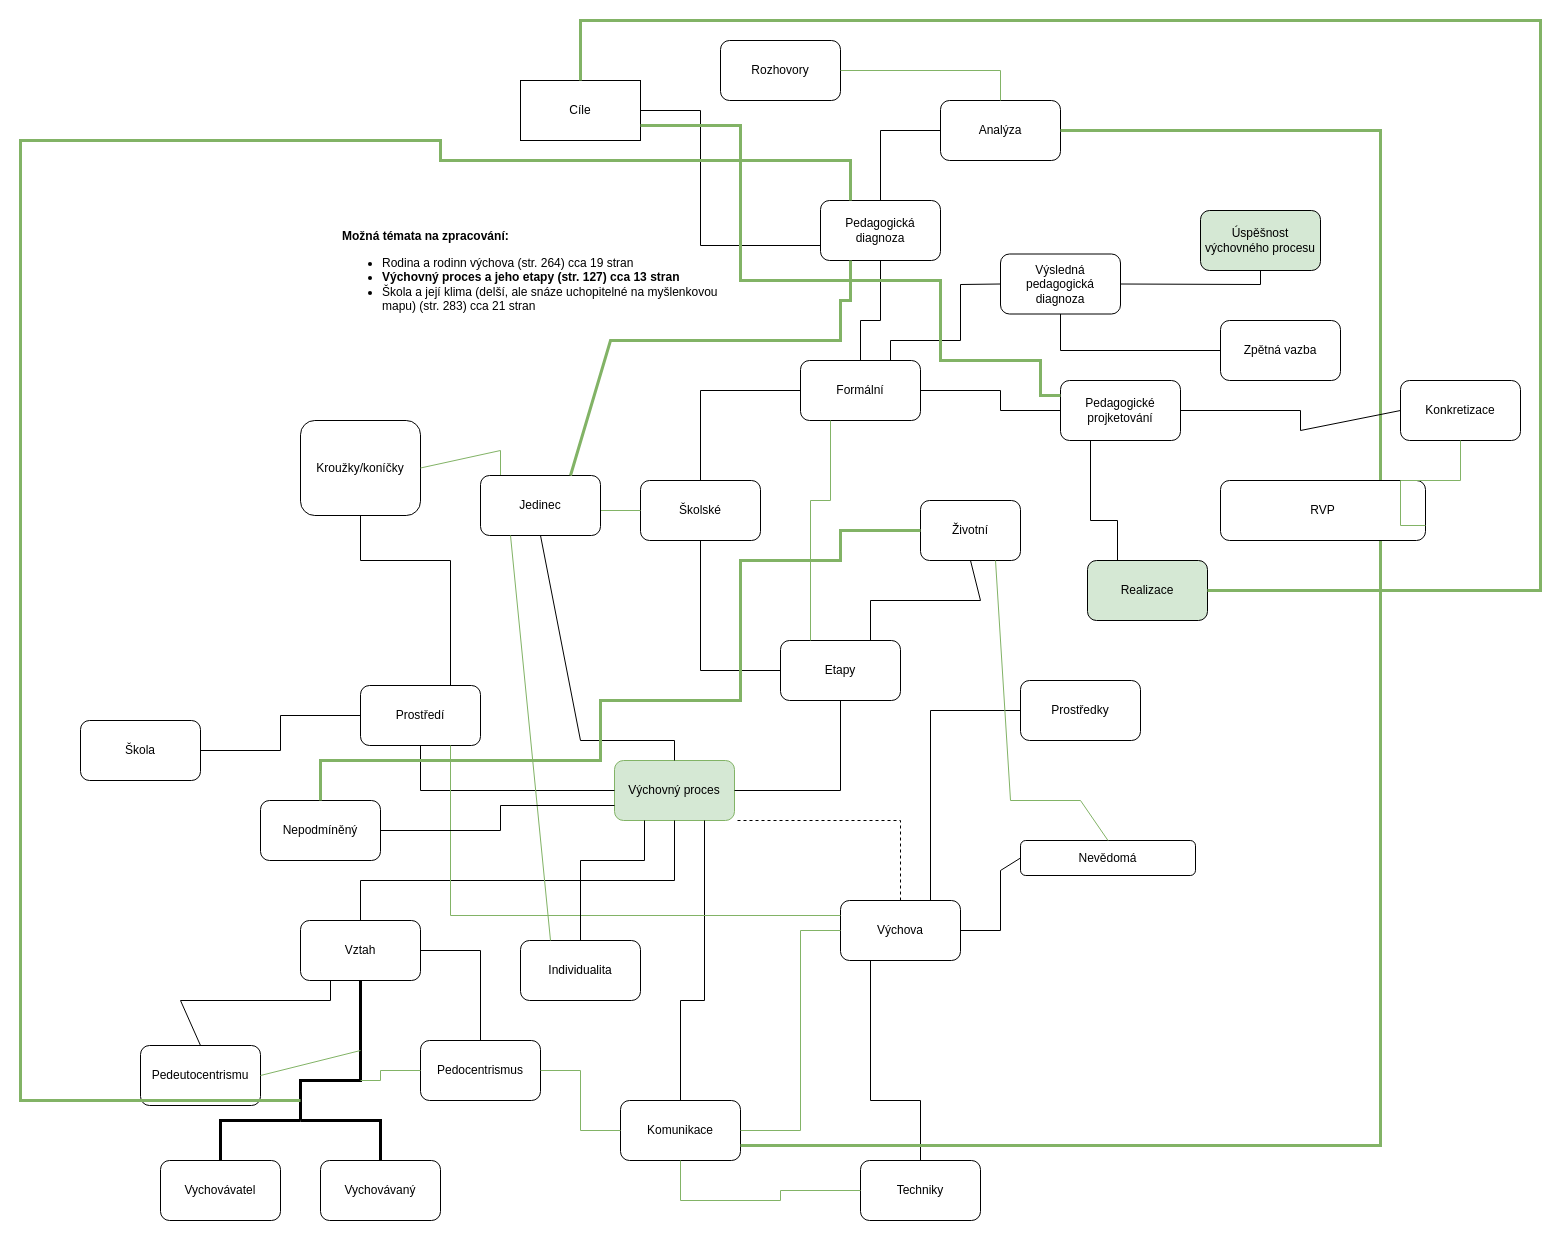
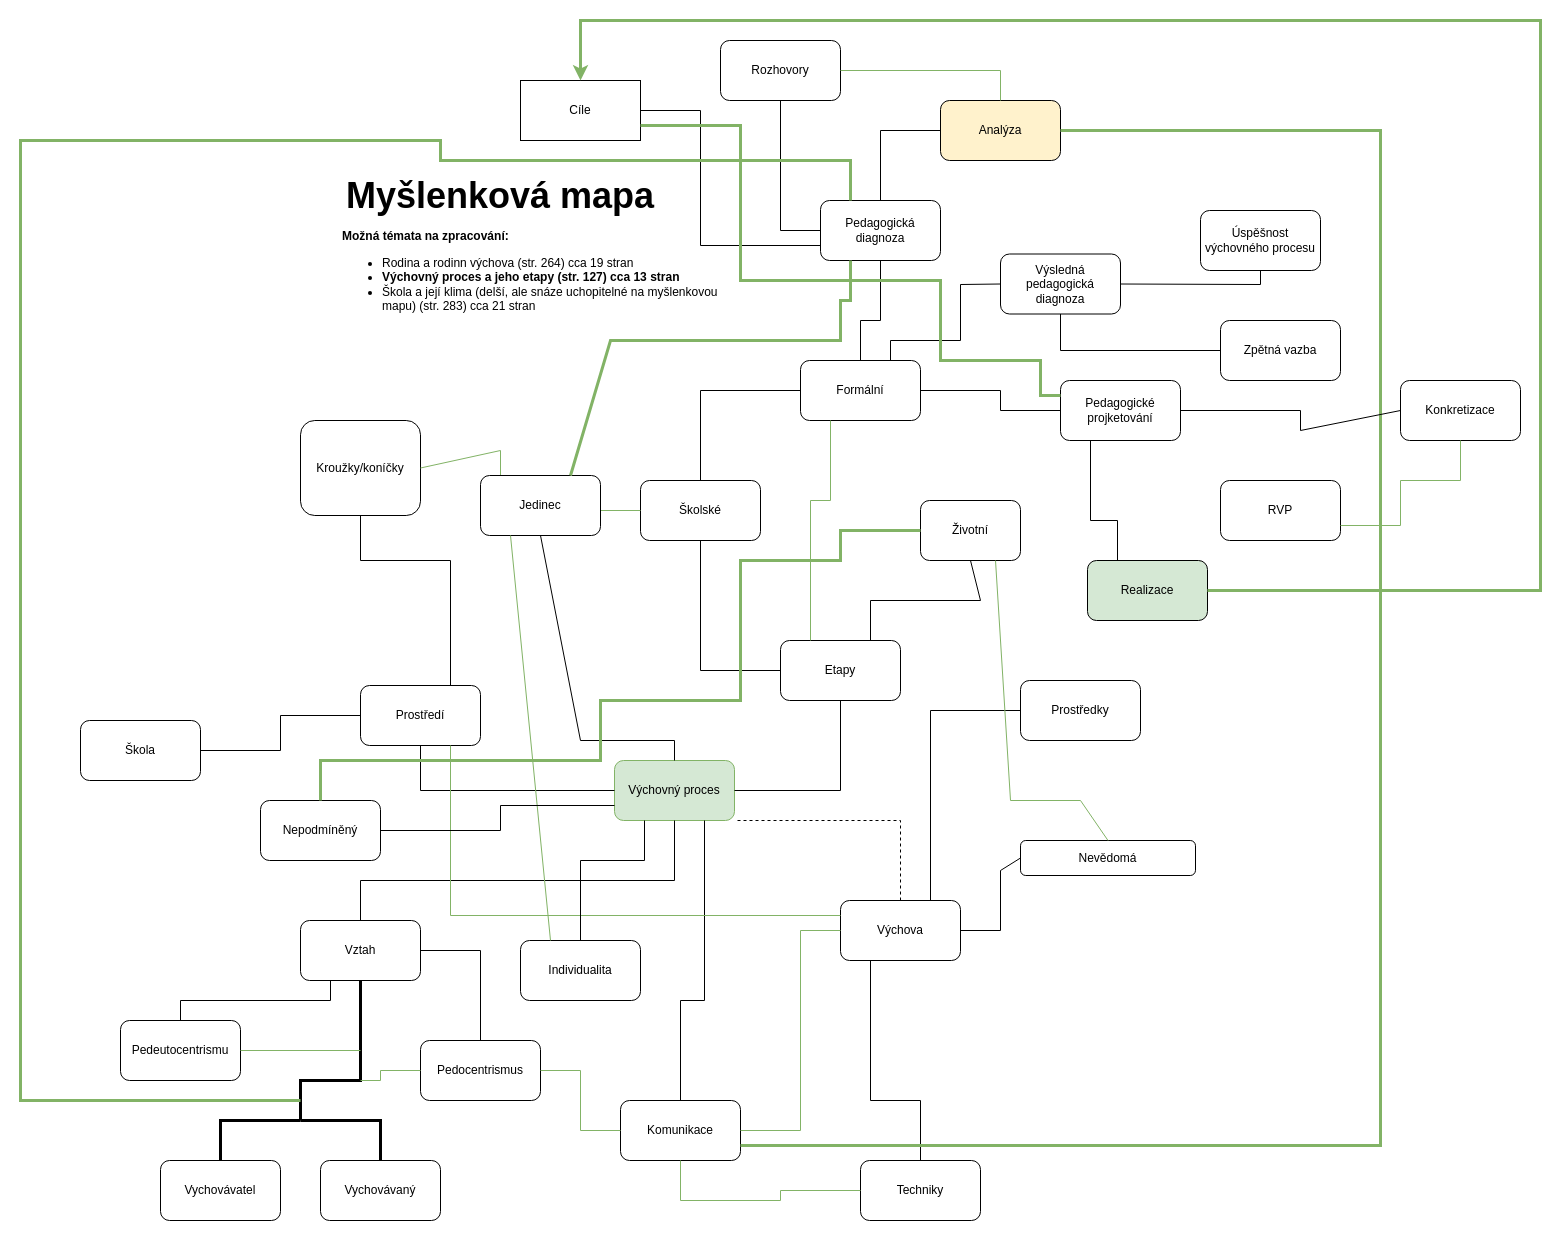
(581, 73) -> (581, 68)
(1001, 131) -> (1001, 131)
none -> (781, 186)
none -> (501, 196)
(1261, 241) -> (1261, 241)
(1323, 511) -> (1281, 511)
(201, 1076) -> (181, 1051)
